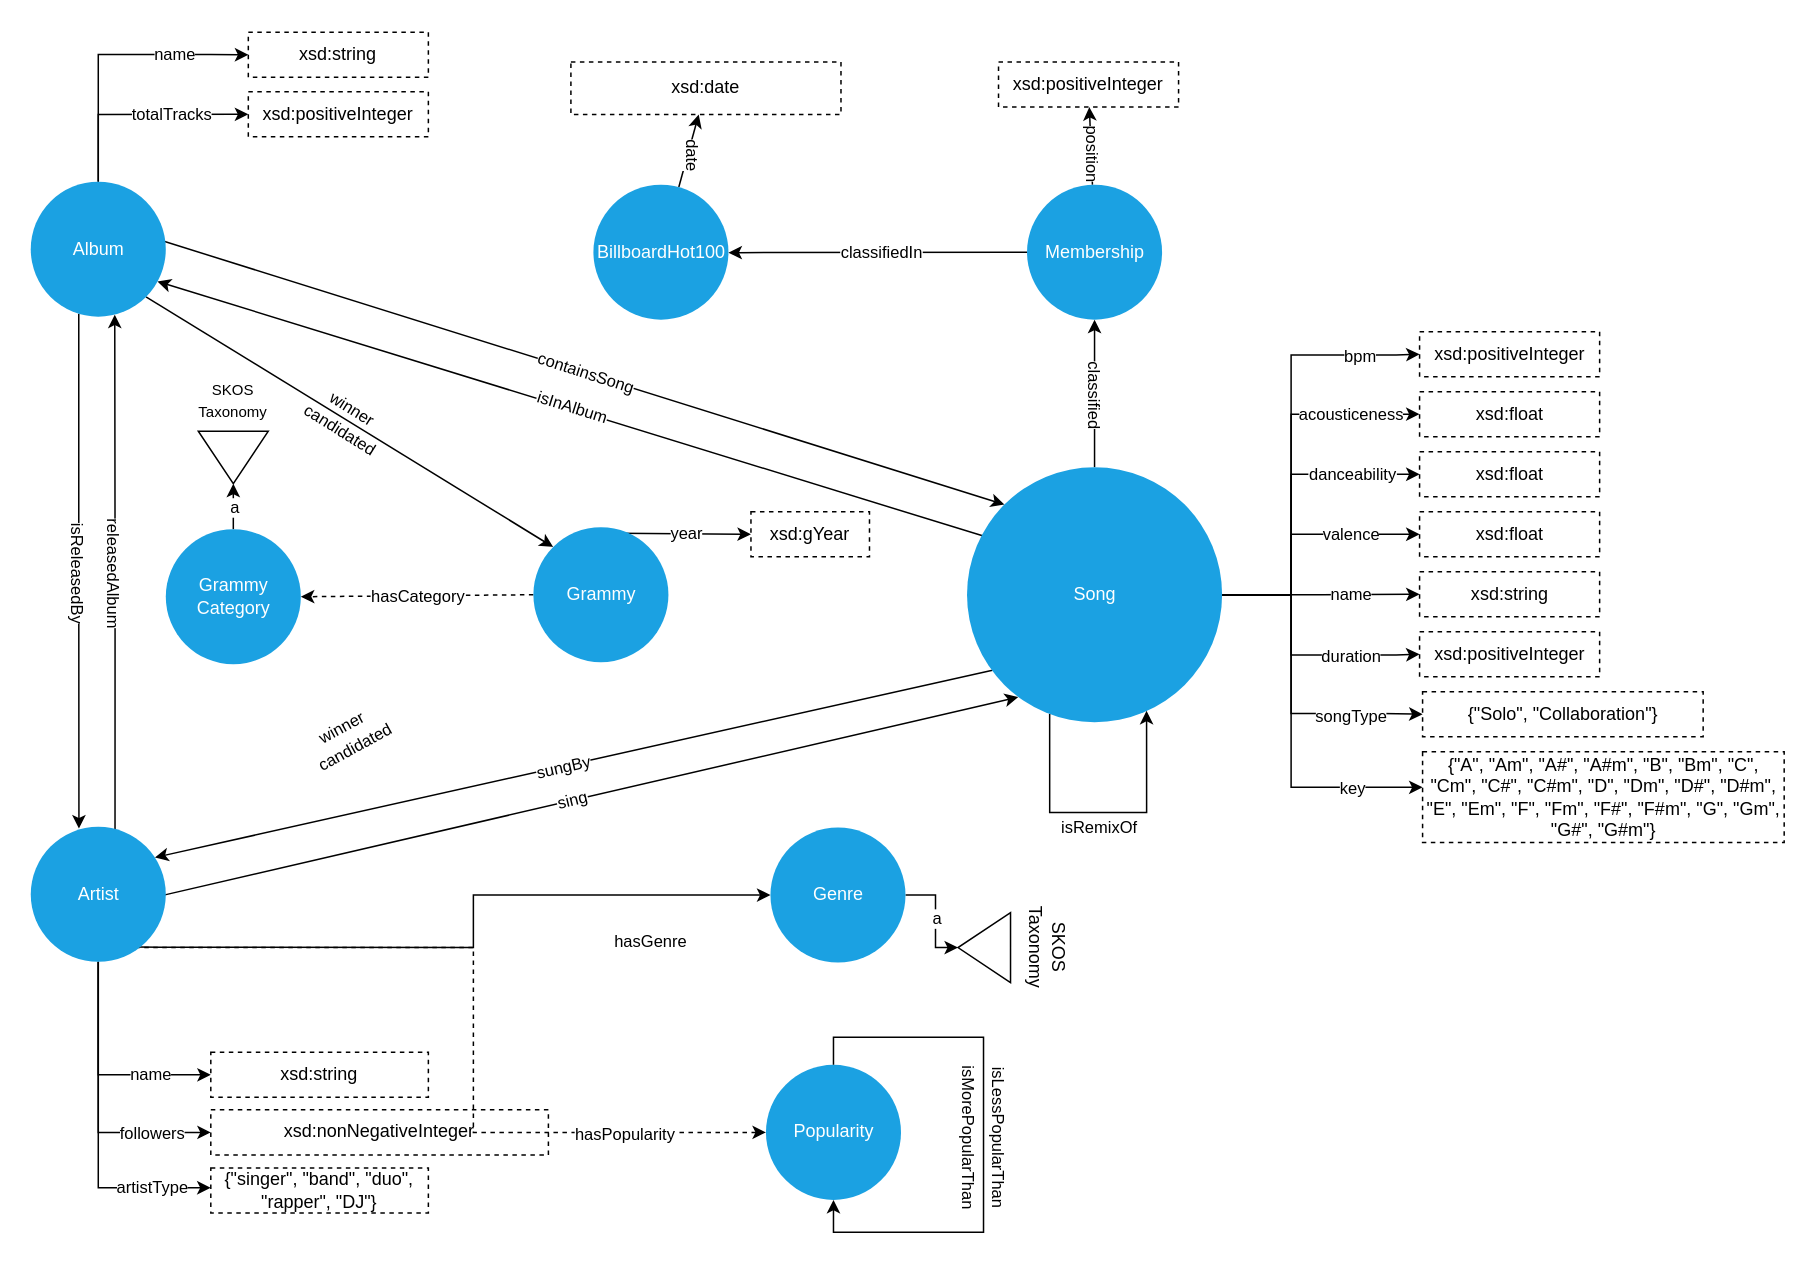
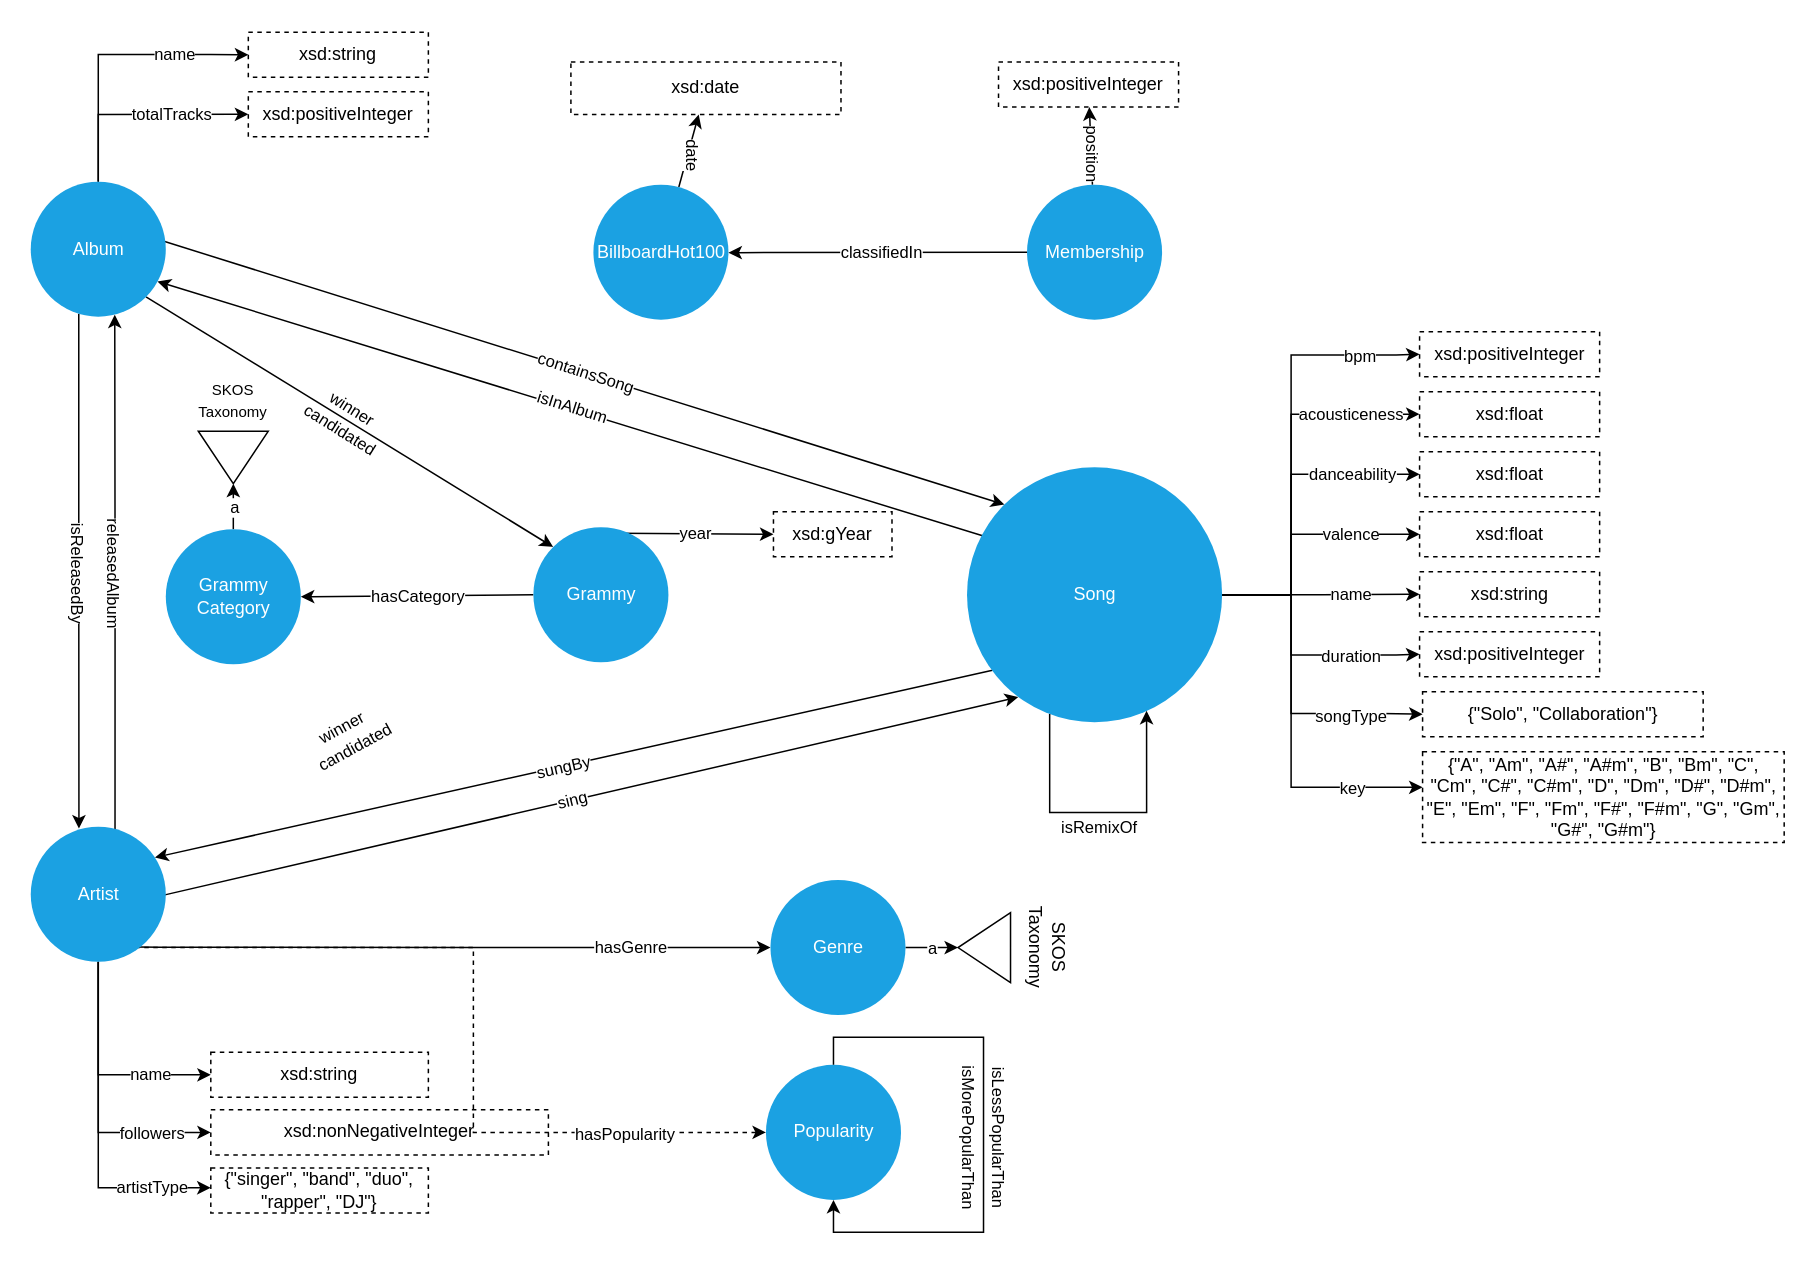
(1094, 399) -> none
(810, 534) -> (833, 534)
(497, 595) -> (497, 595)
(838, 895) -> (838, 947)
